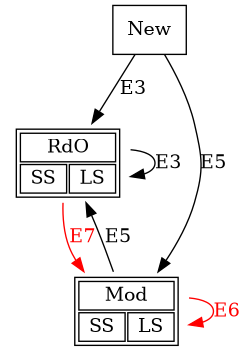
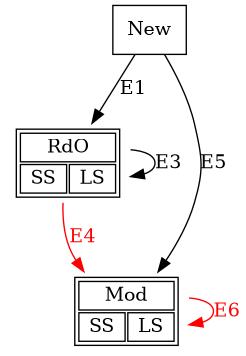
(133, 89) -> (133, 89)
(83, 237) -> (83, 237)
(103, 243) -> none
